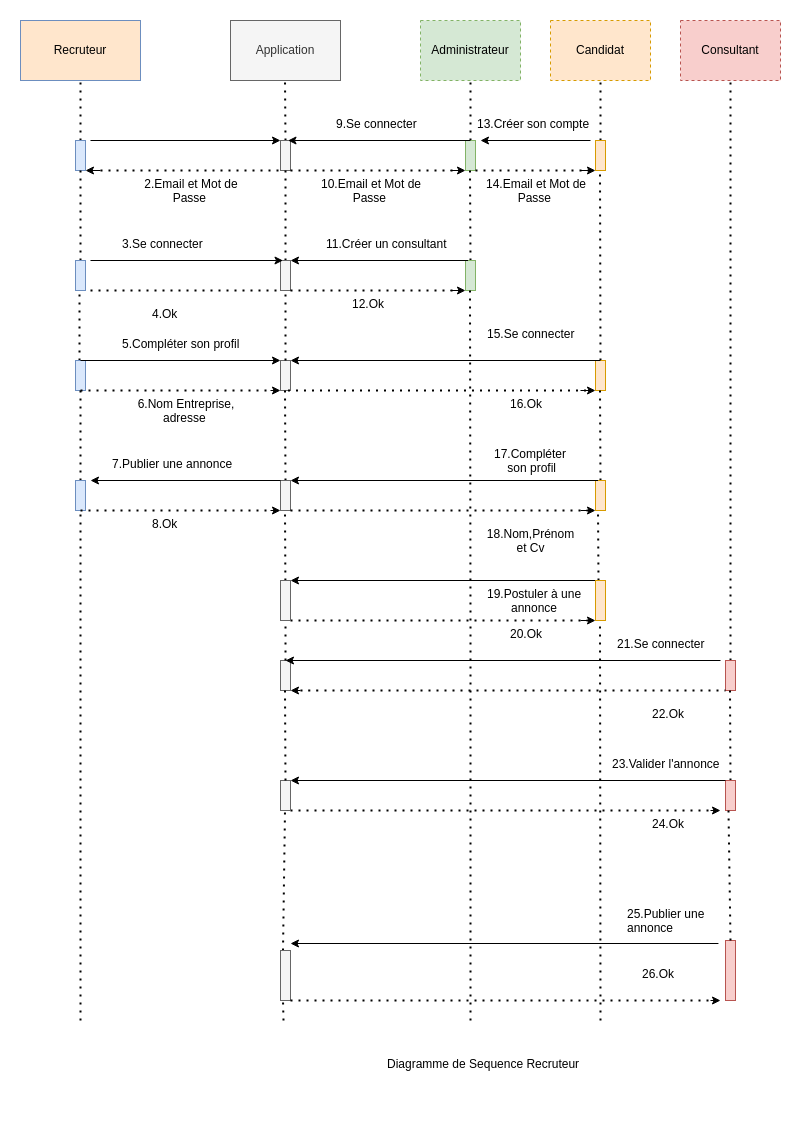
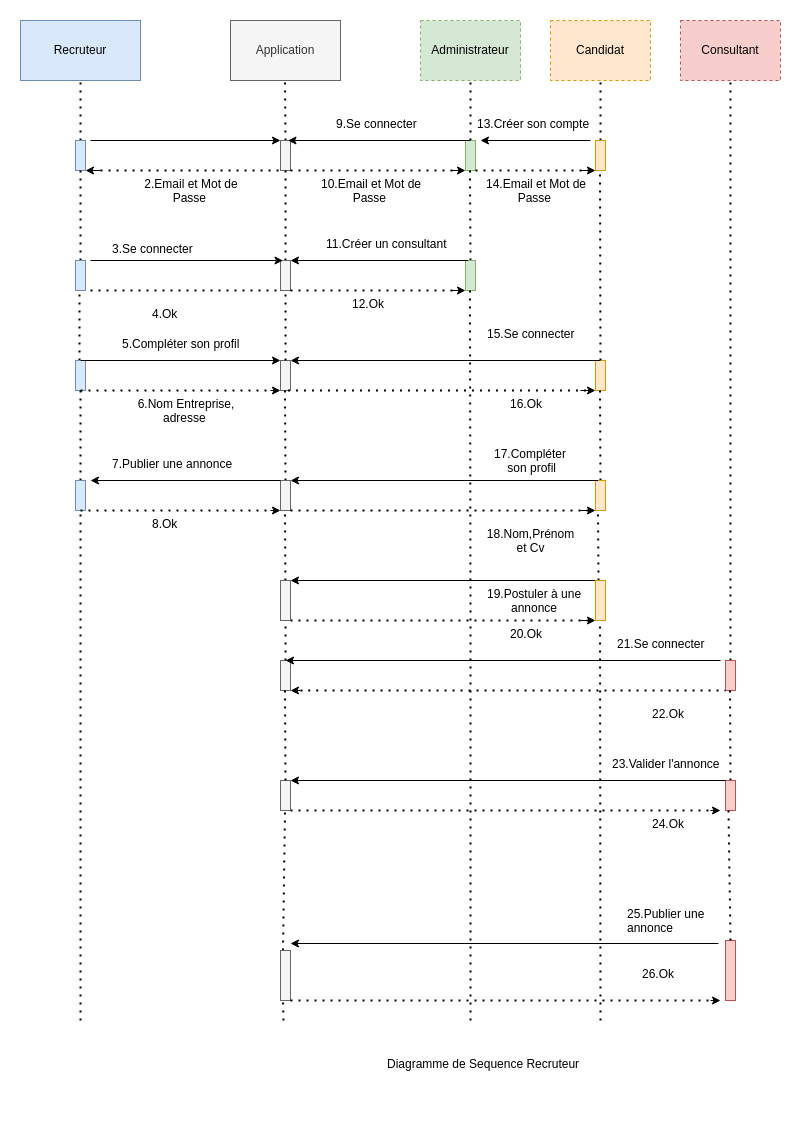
(81, 51) -> (81, 51)
(181, 251) -> (171, 256)
